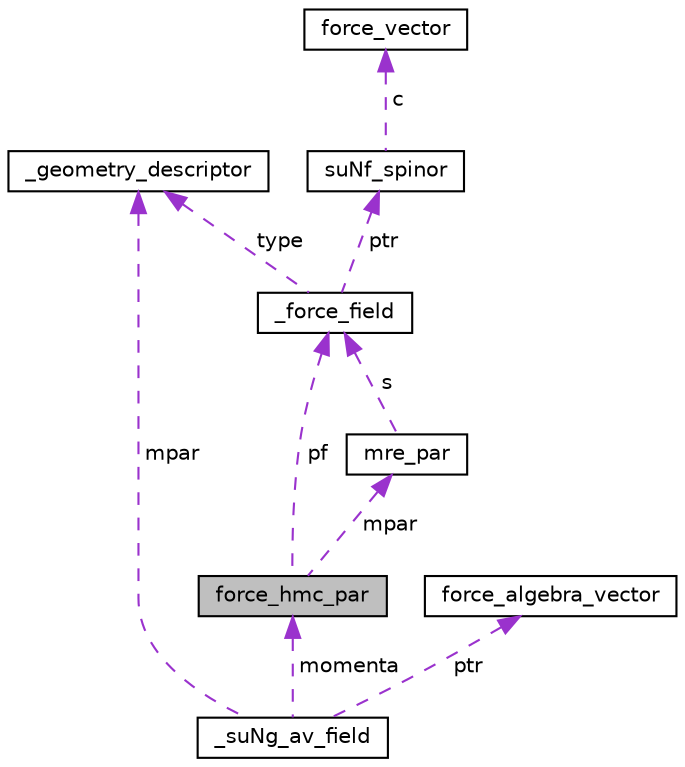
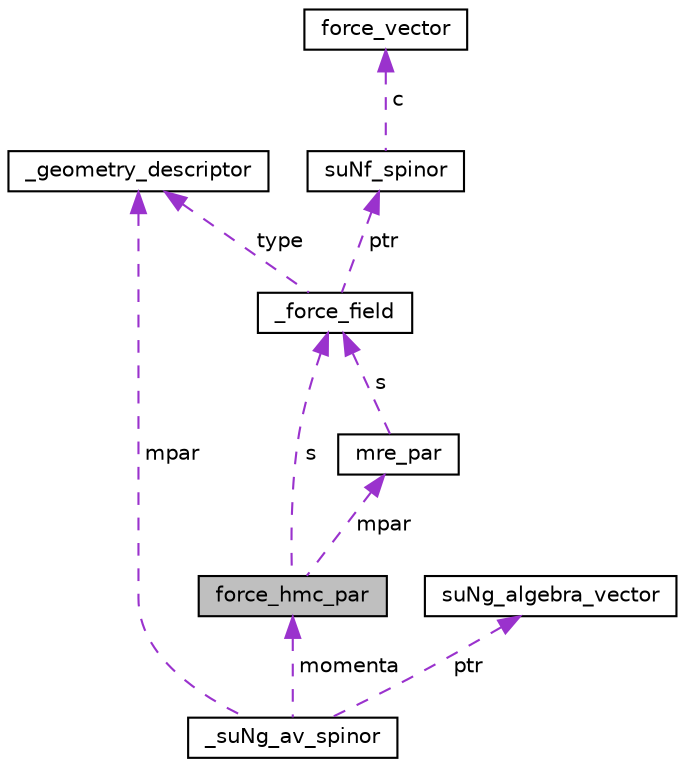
(315, 454) -> (309, 454)
(551, 596) -> (551, 596)
(293, 738) -> (293, 738)
